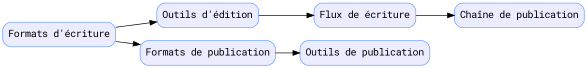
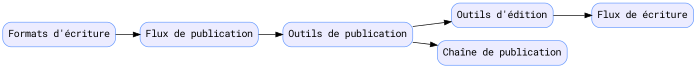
(432, 15) -> (422, 43)
(133, 25) -> (428, 25)
(208, 53) -> (199, 35)
